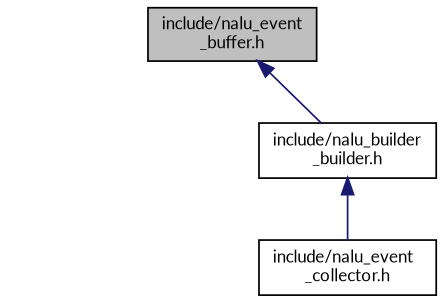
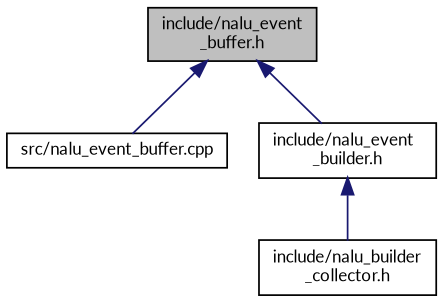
none -> (117, 151)
(348, 151) -> (348, 151)
(348, 268) -> (348, 268)
